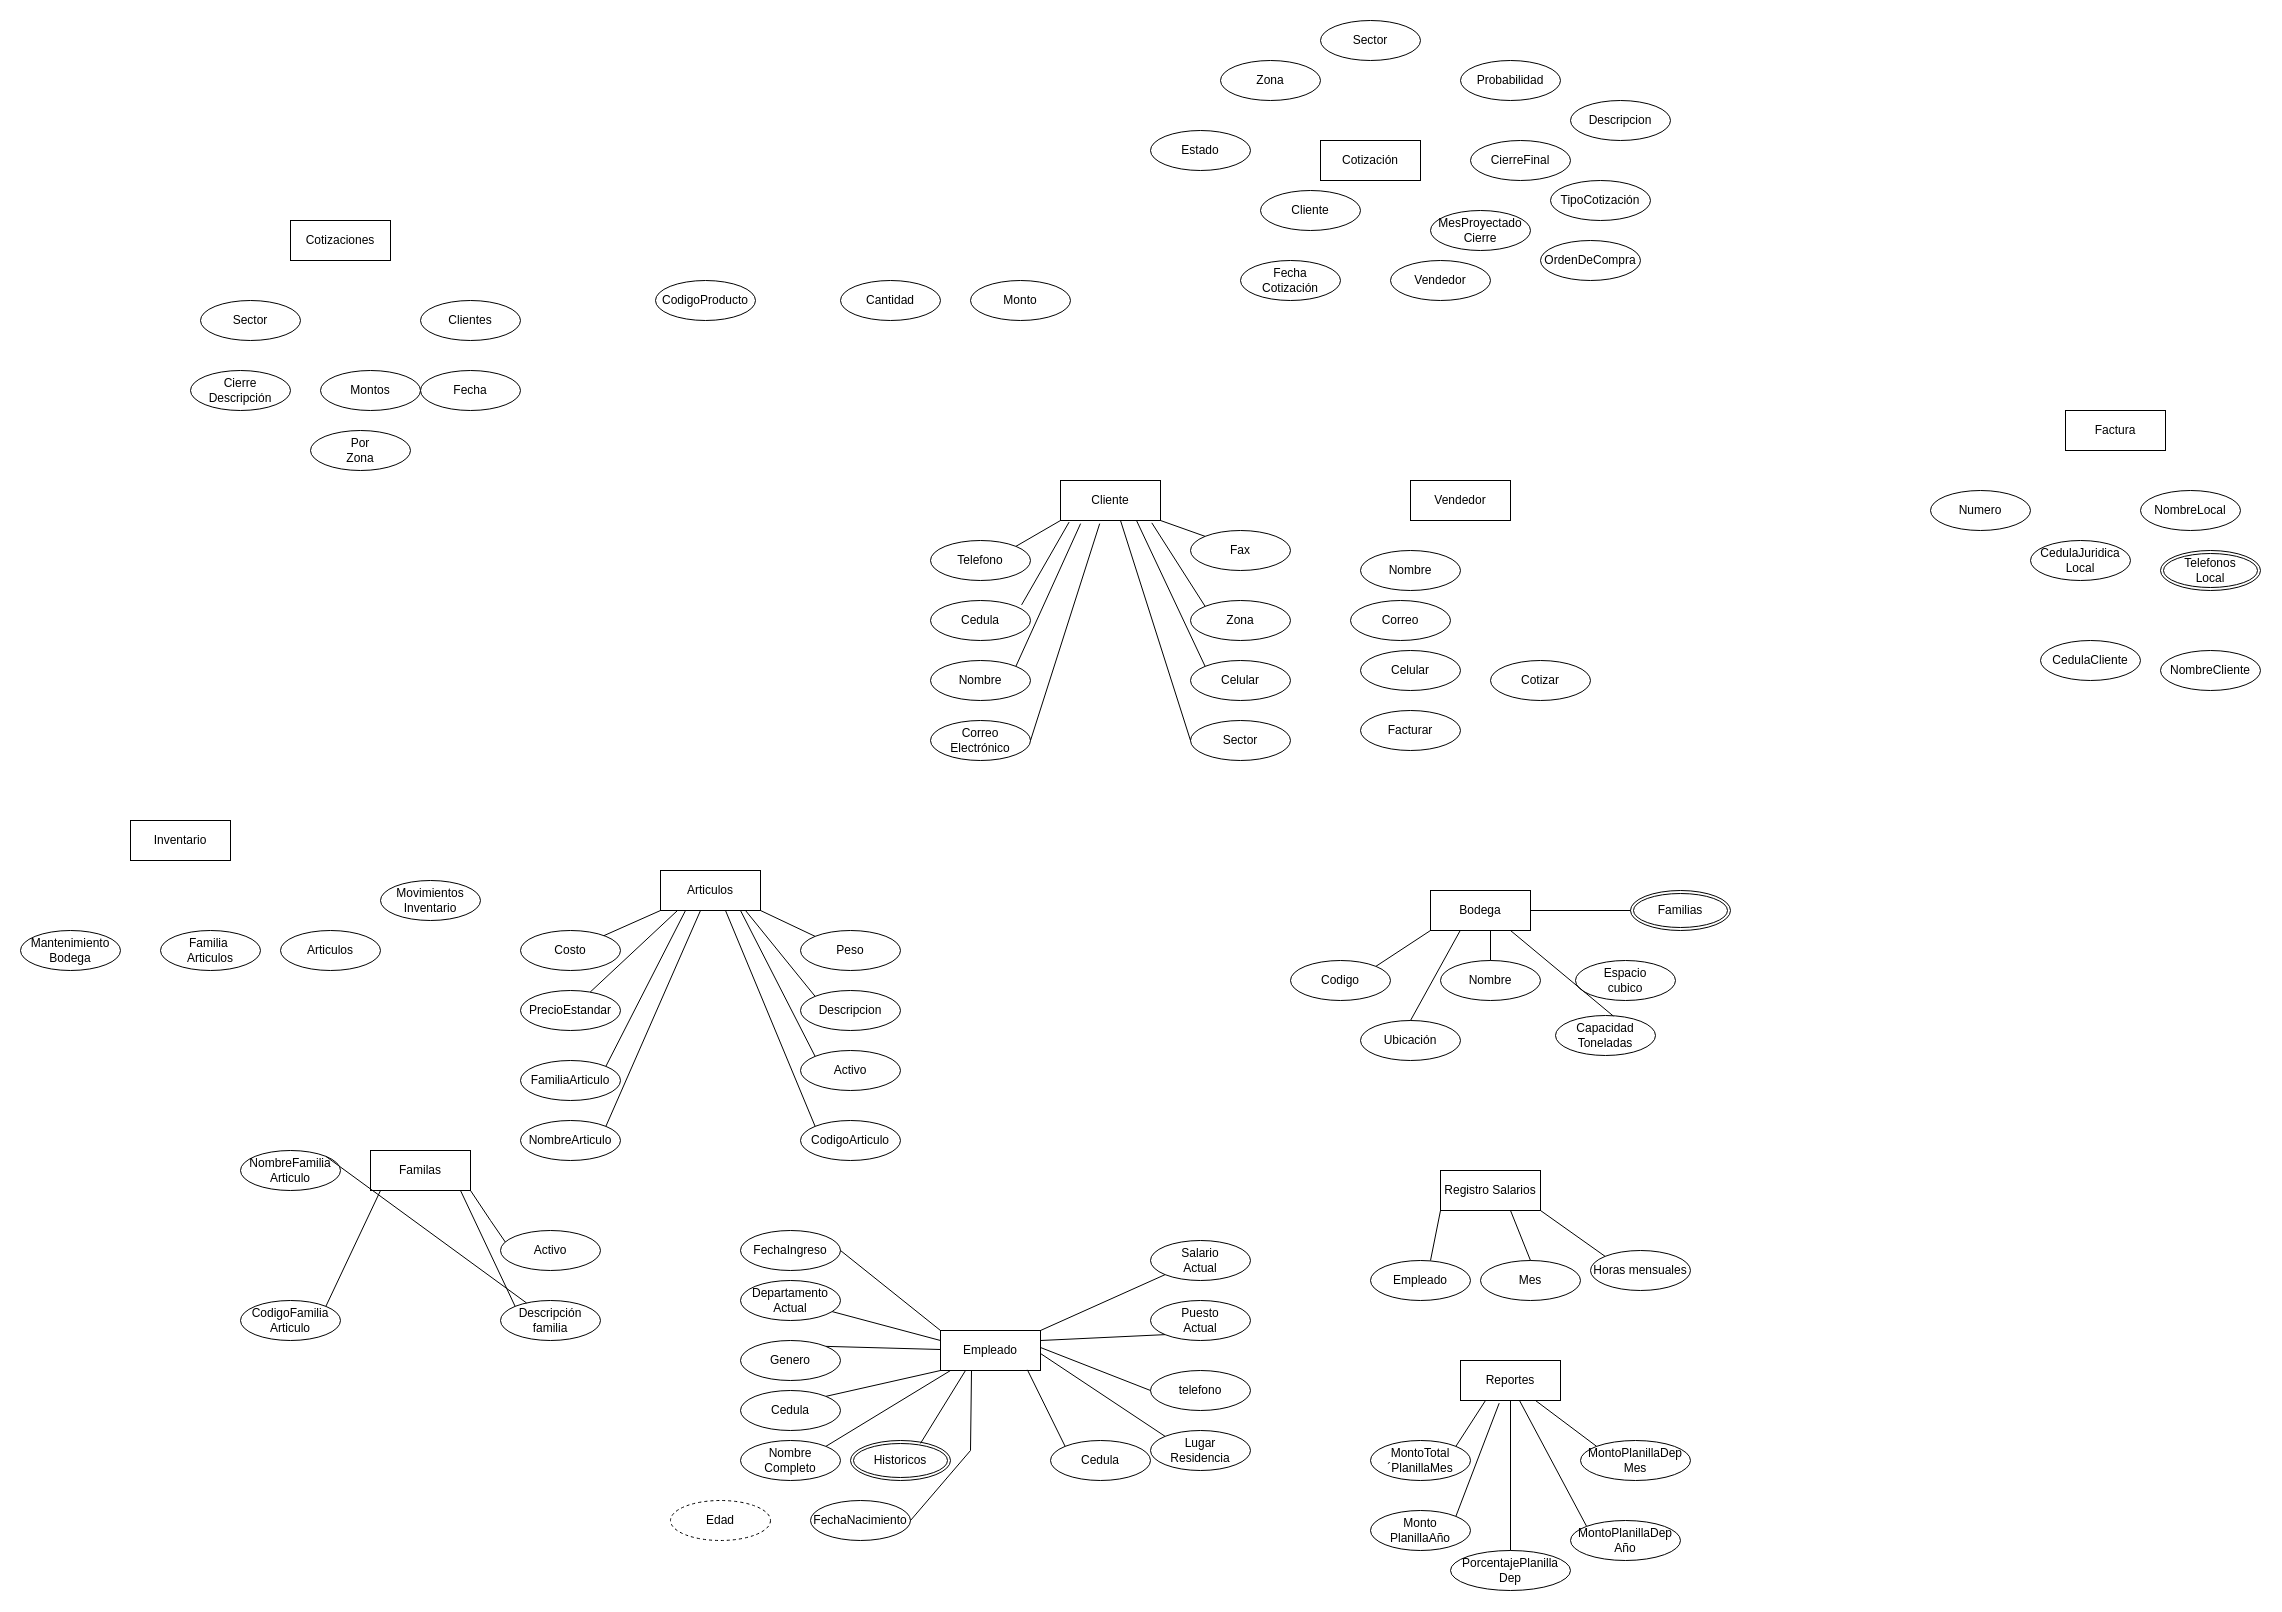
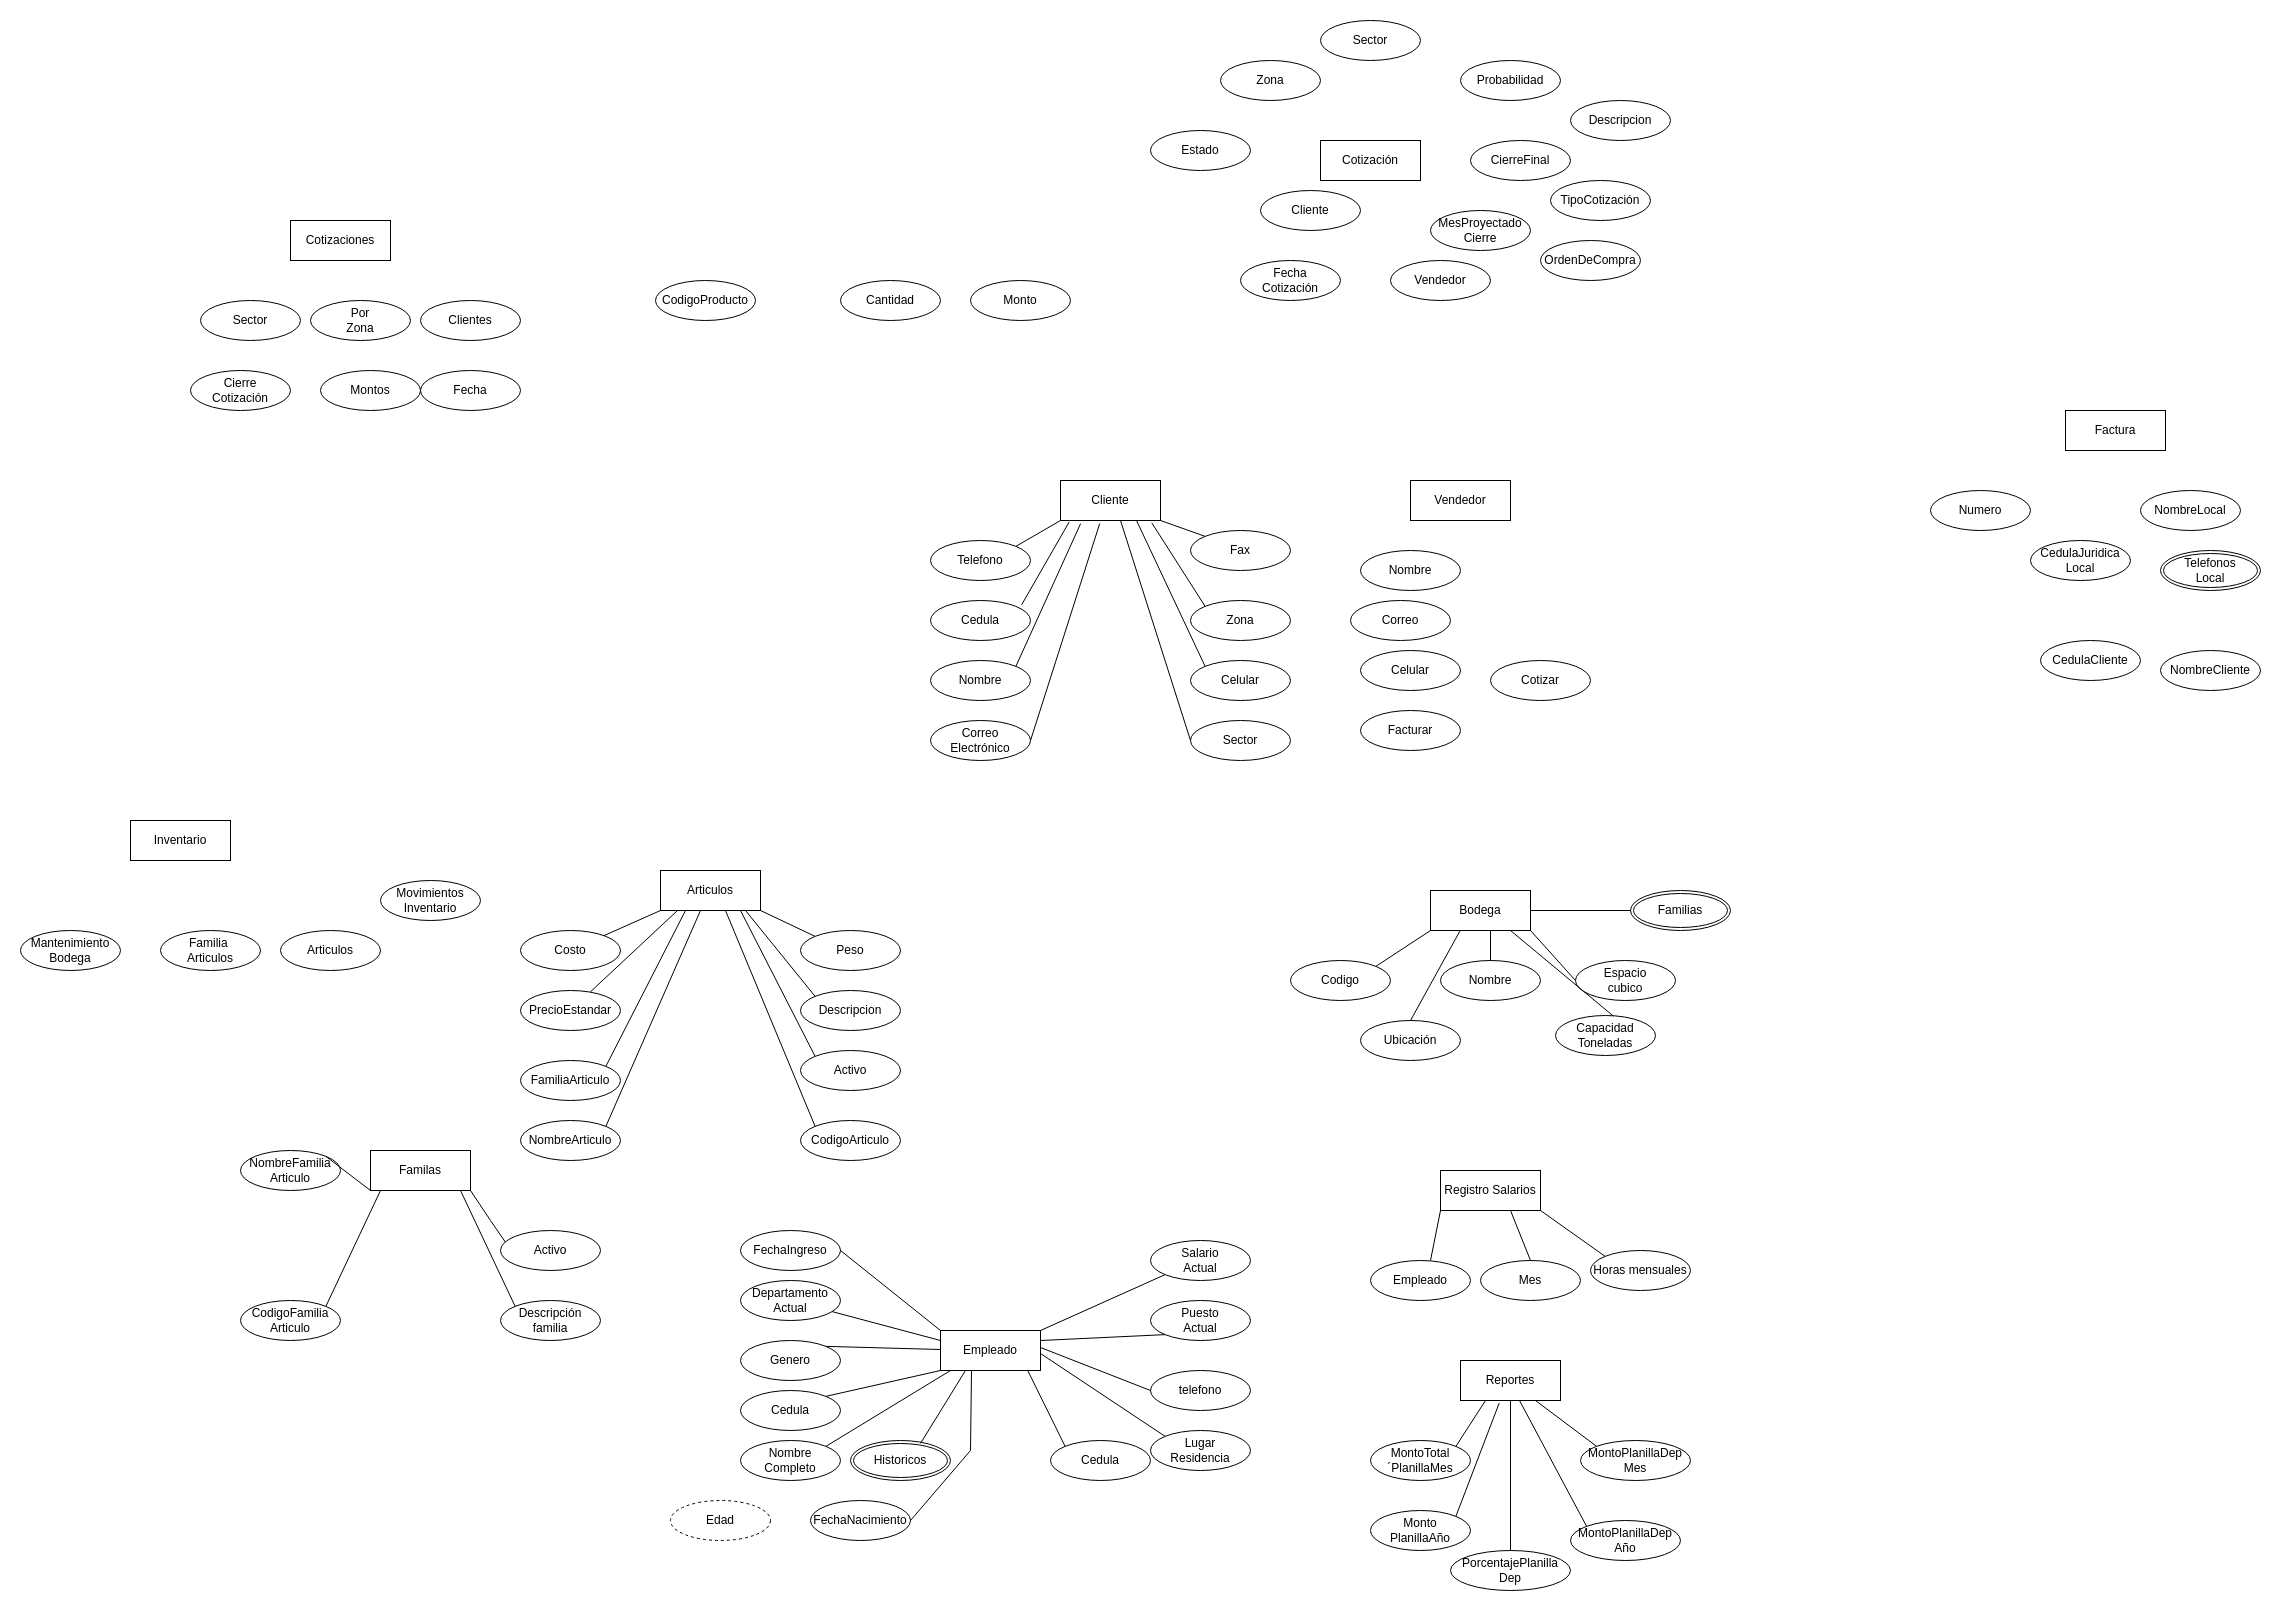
(241, 391) -> (241, 391)
(361, 451) -> (361, 321)
none -> (1553, 955)
(433, 1234) -> (355, 1178)
